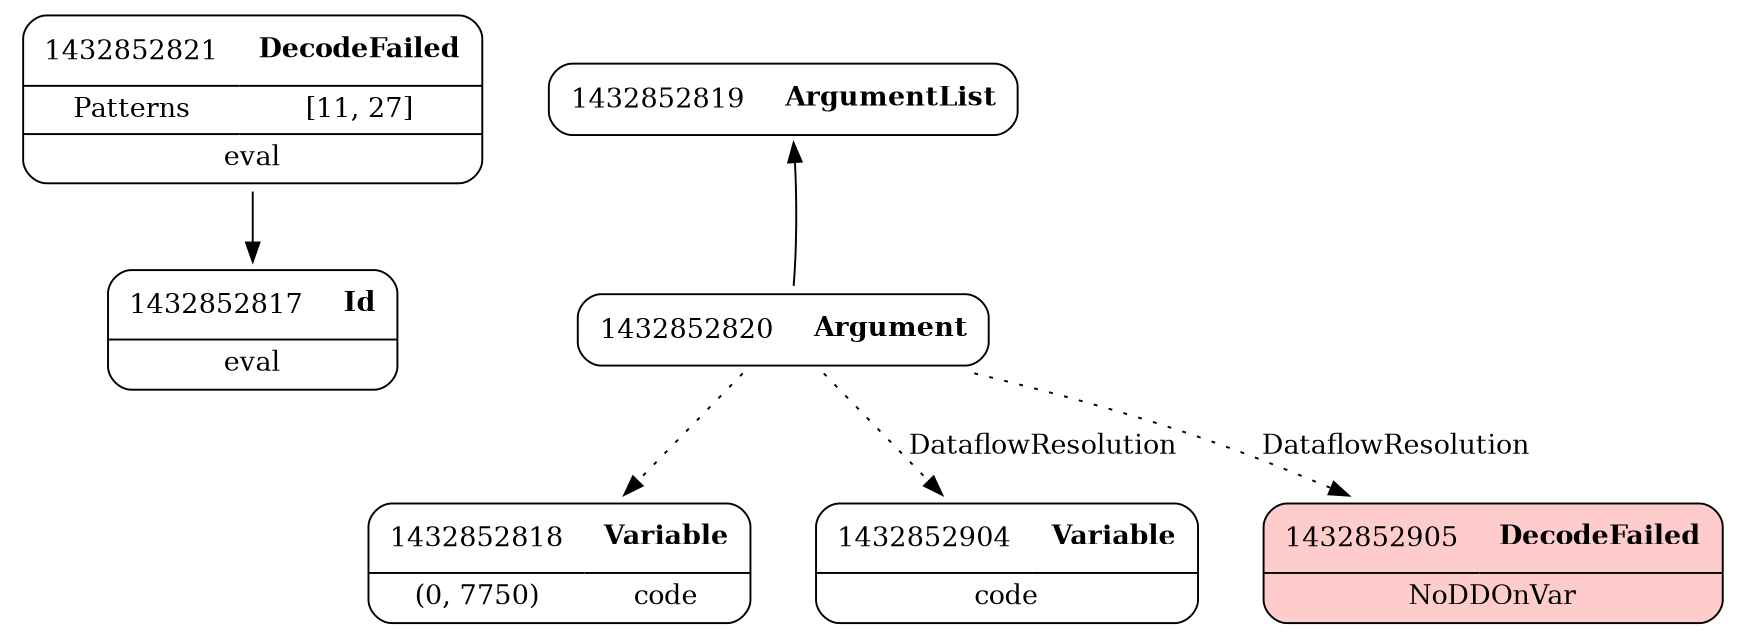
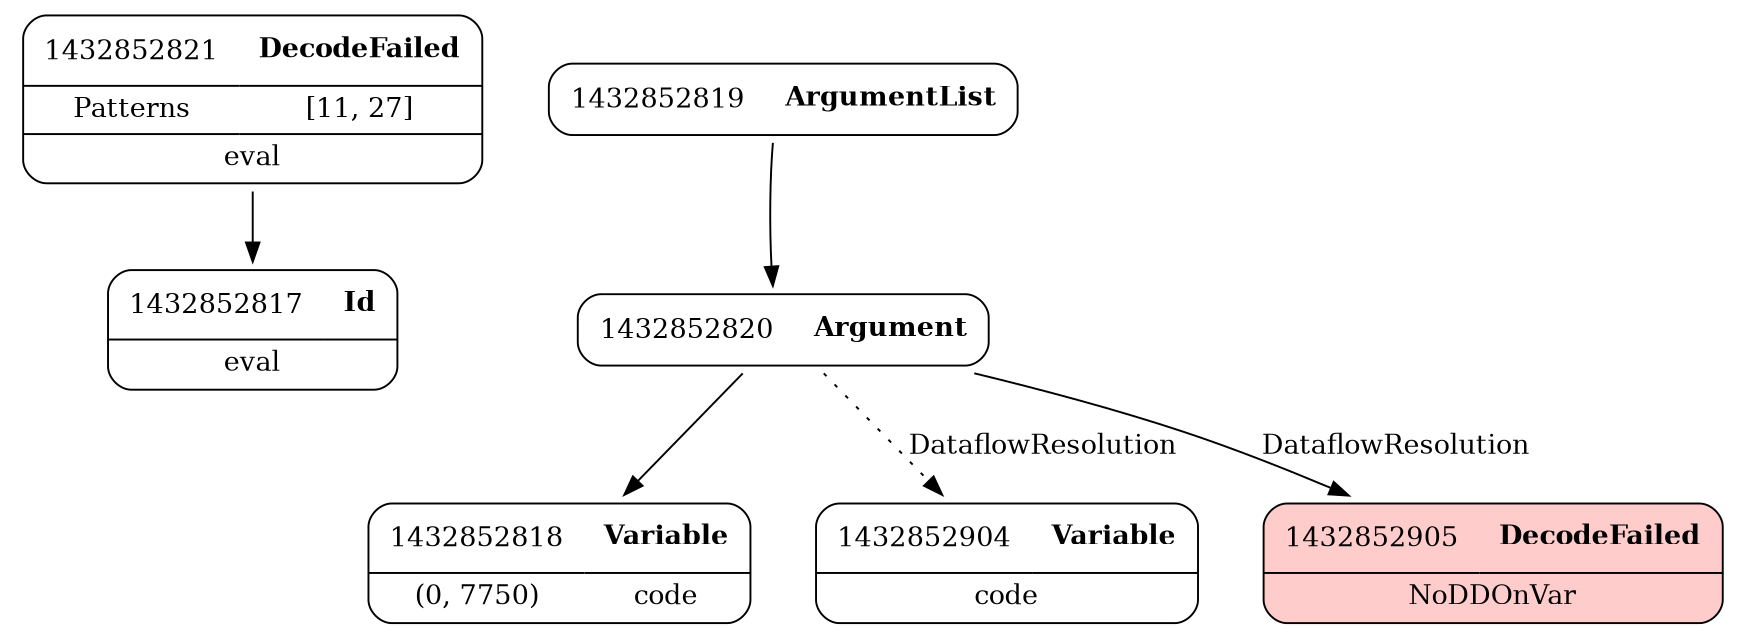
(796, 224) -> (770, 205)
(1155, 423) -> (1155, 423)
(690, 427) -> (690, 427)
